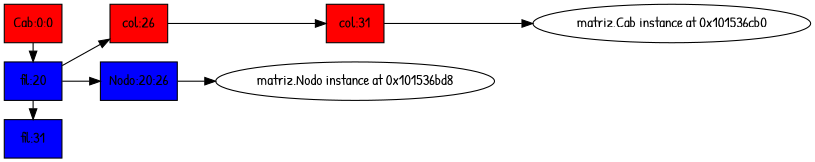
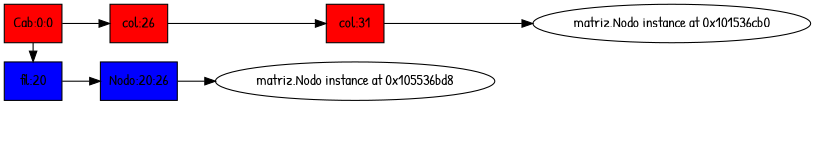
(672, 23) -> (672, 23)
(81, 55) -> (81, 23)
(355, 81) -> (355, 81)
(33, 139) -> none
